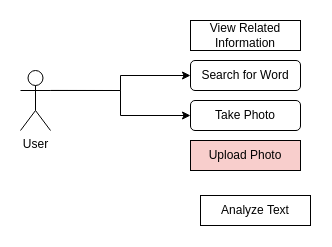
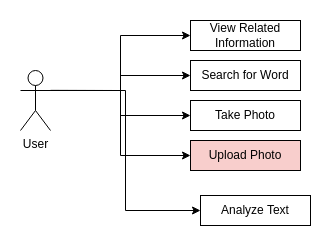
none -> (134, 36)
(246, 76) -> (246, 76)
(246, 116) -> (246, 116)
none -> (133, 156)
none -> (126, 183)
